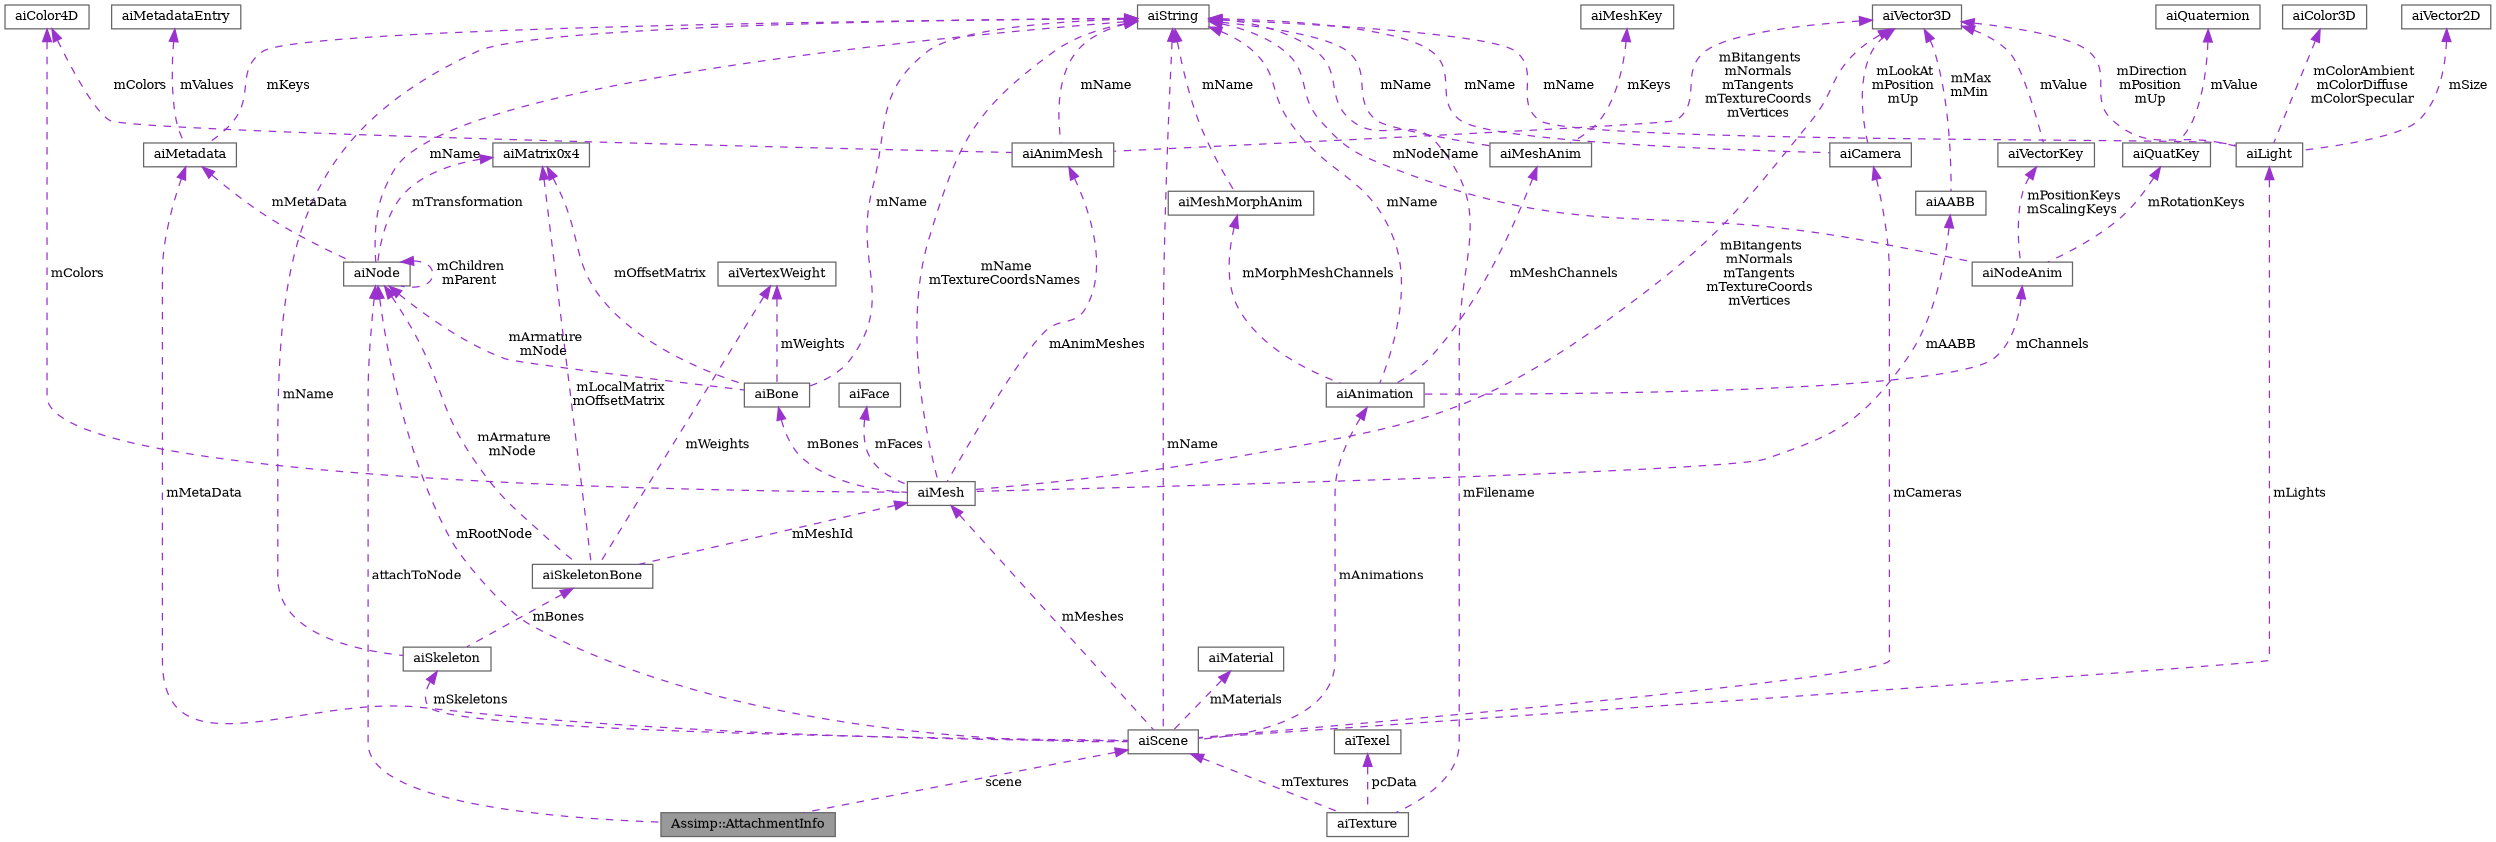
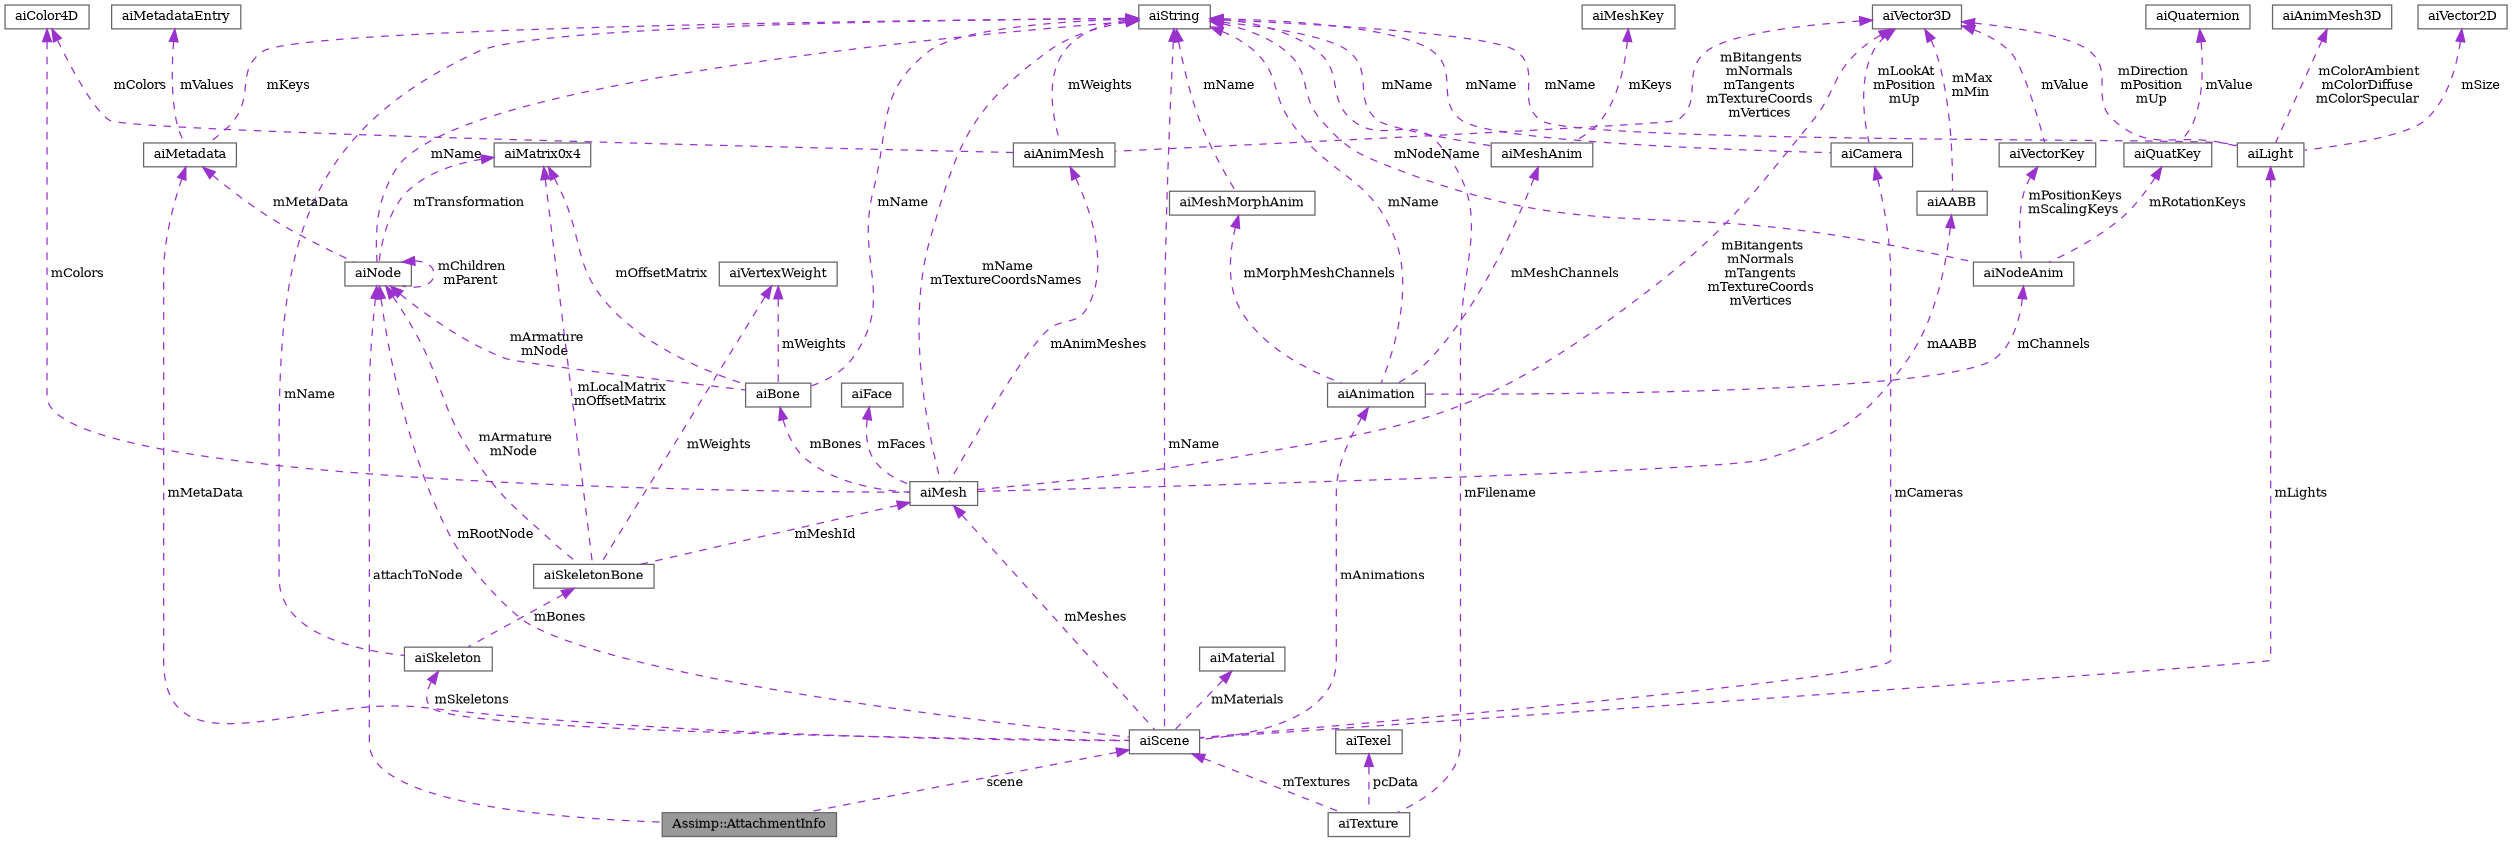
(2325, 17) -> (2332, 17)
(1104, 86) -> (1099, 86)
